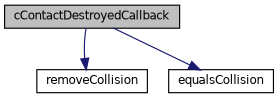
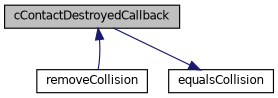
(84, 43) -> (100, 55)
